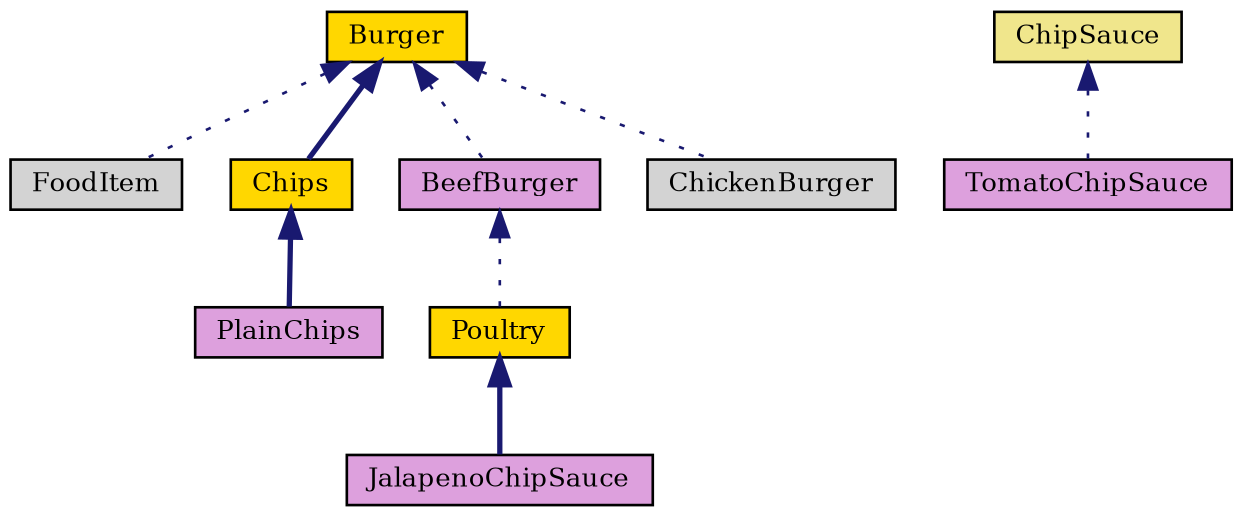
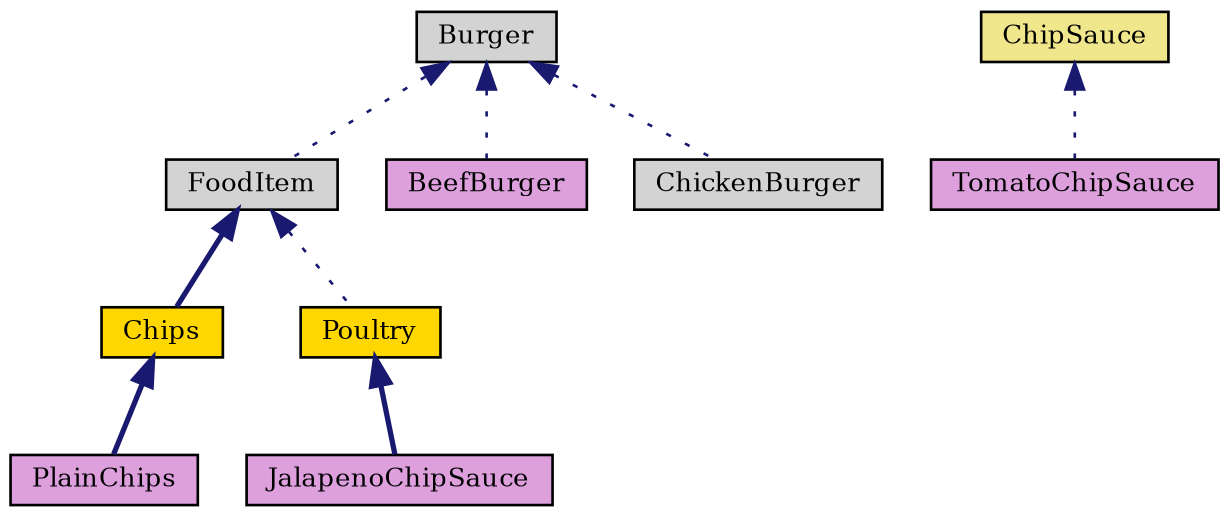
(397, 37) -> (487, 37)
(336, 122) -> (200, 270)
(500, 272) -> (320, 269)
